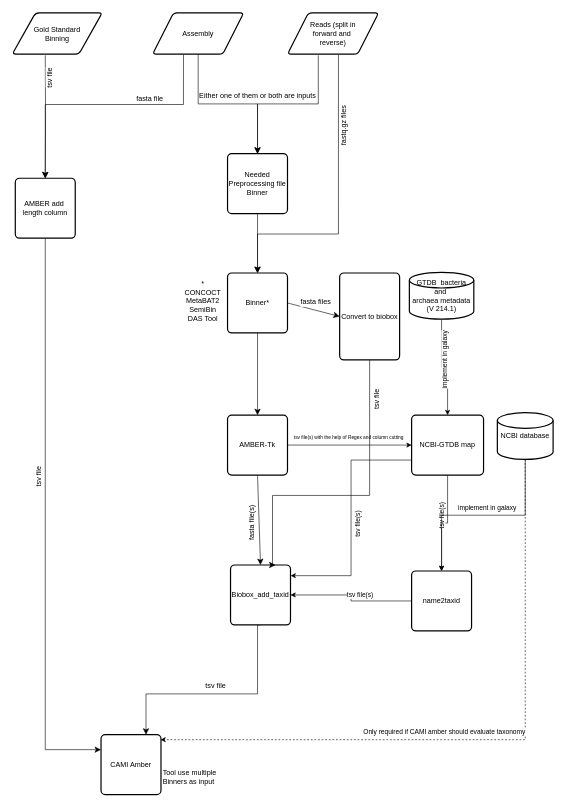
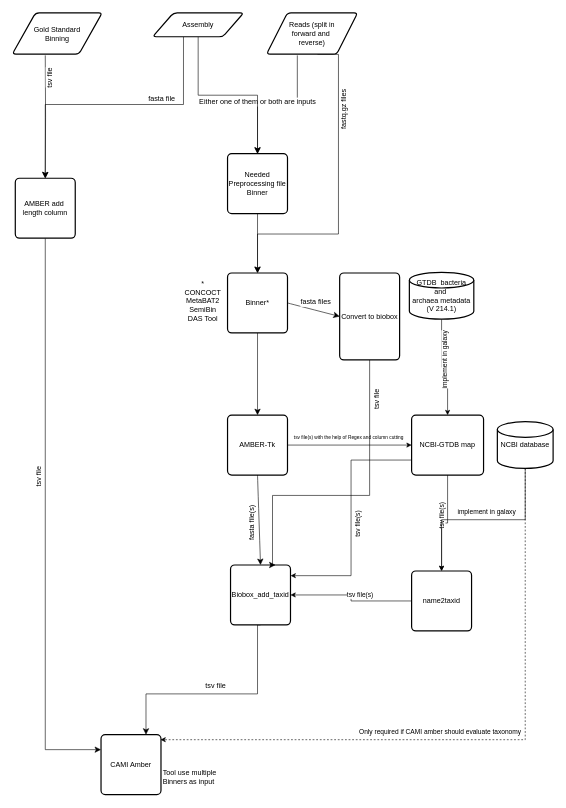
(198, 33) -> (198, 24)
(333, 33) -> (312, 33)
(526, 436) -> (526, 445)
